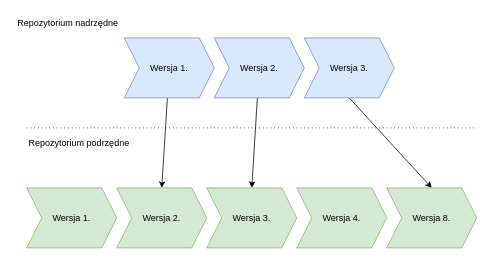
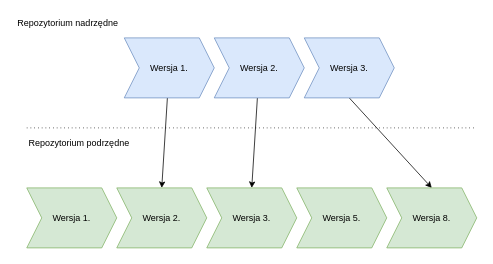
(342, 218) -> (342, 218)
